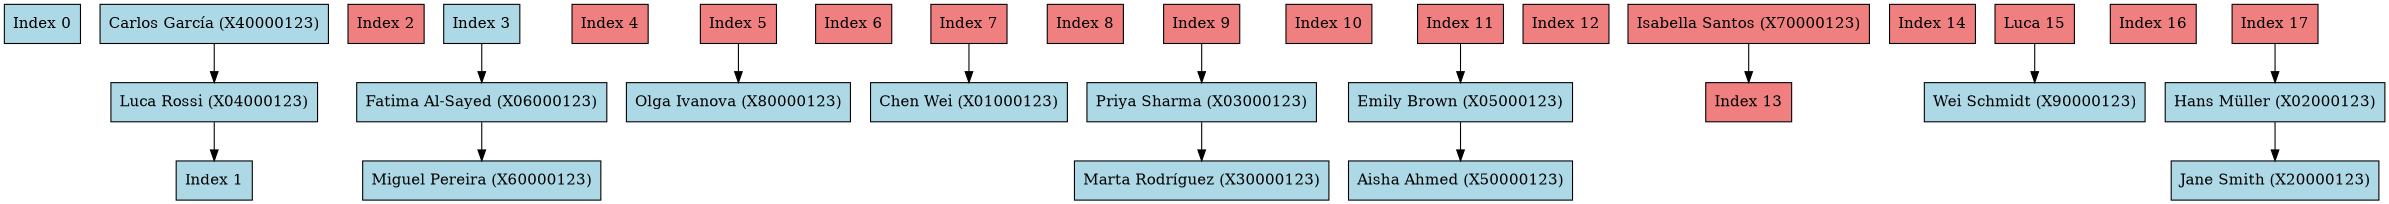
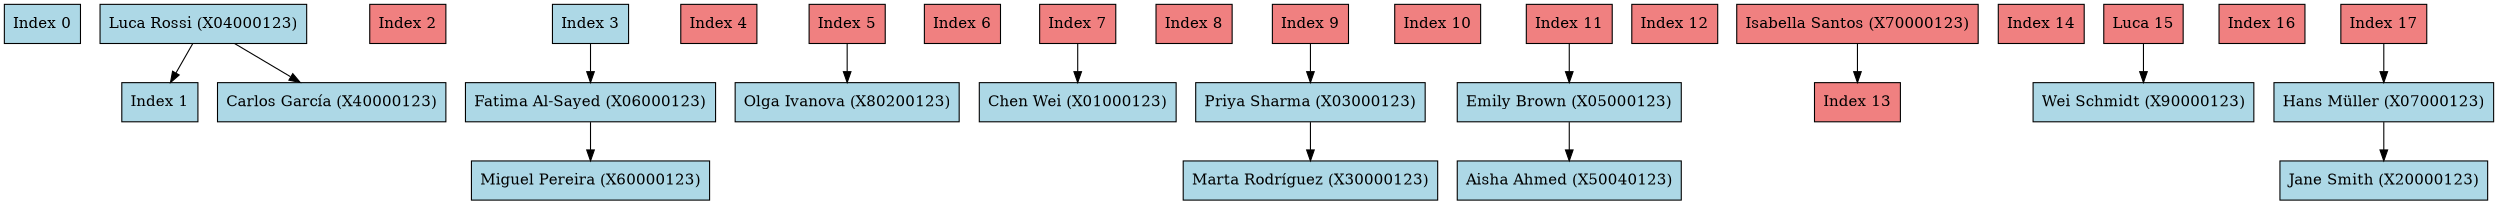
(214, 58) -> (263, 60)
(738, 102) -> (847, 102)
(2275, 102) -> (2384, 102)
(1461, 181) -> (1569, 181)
